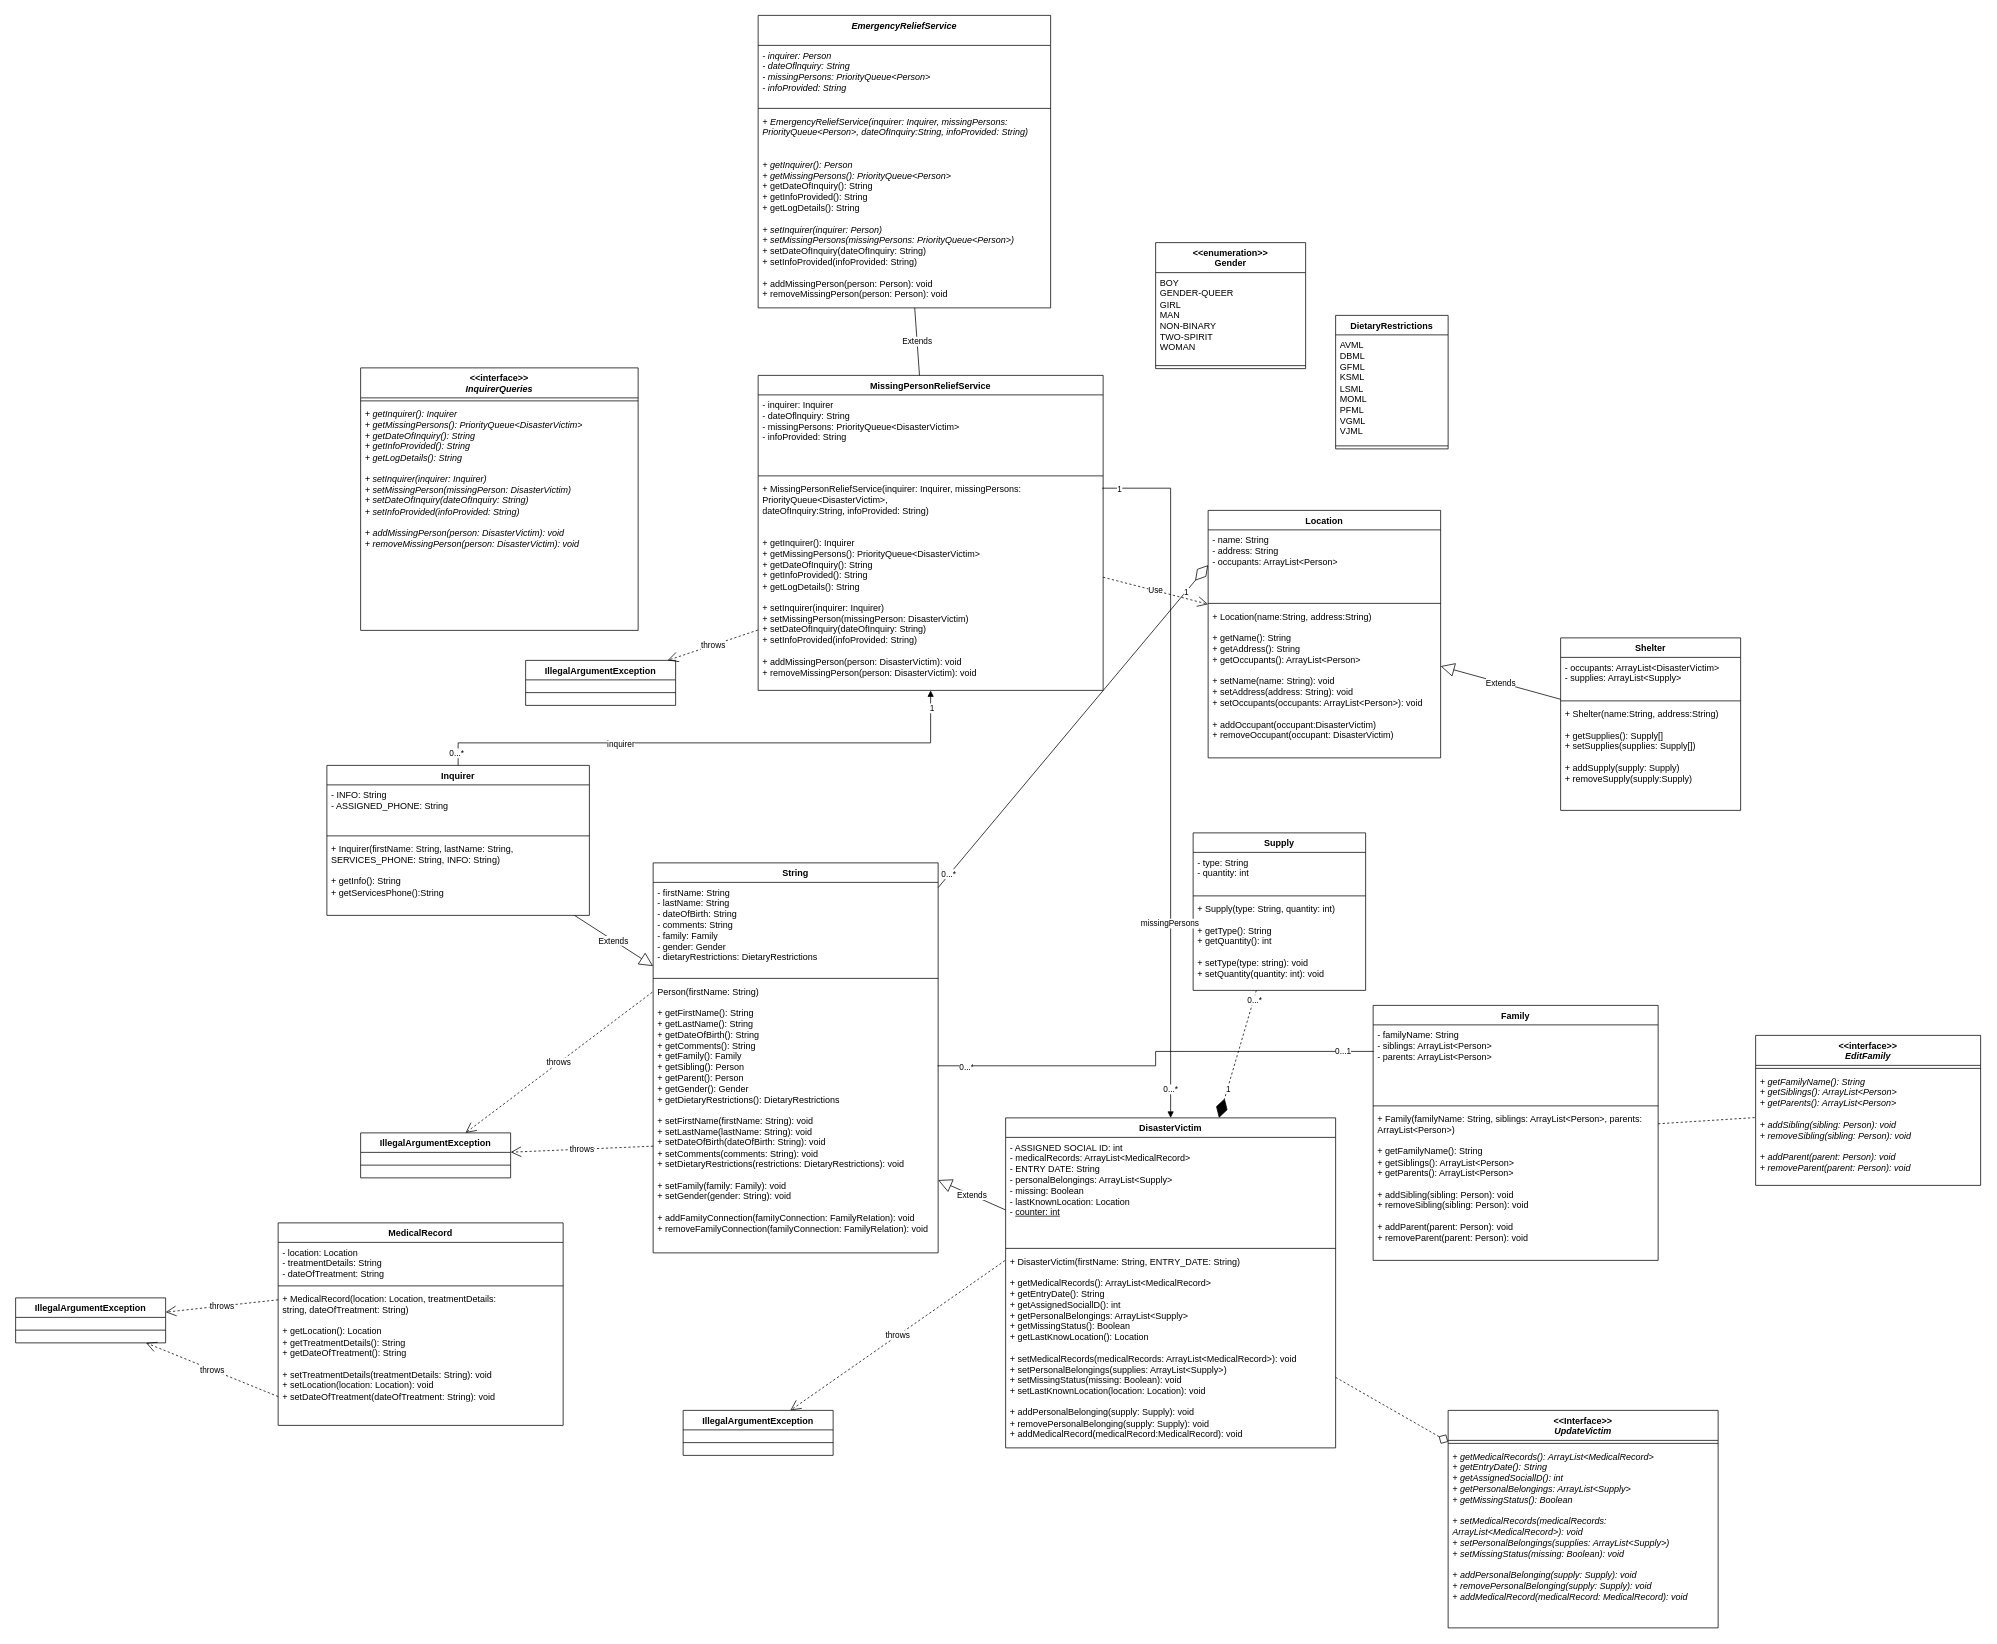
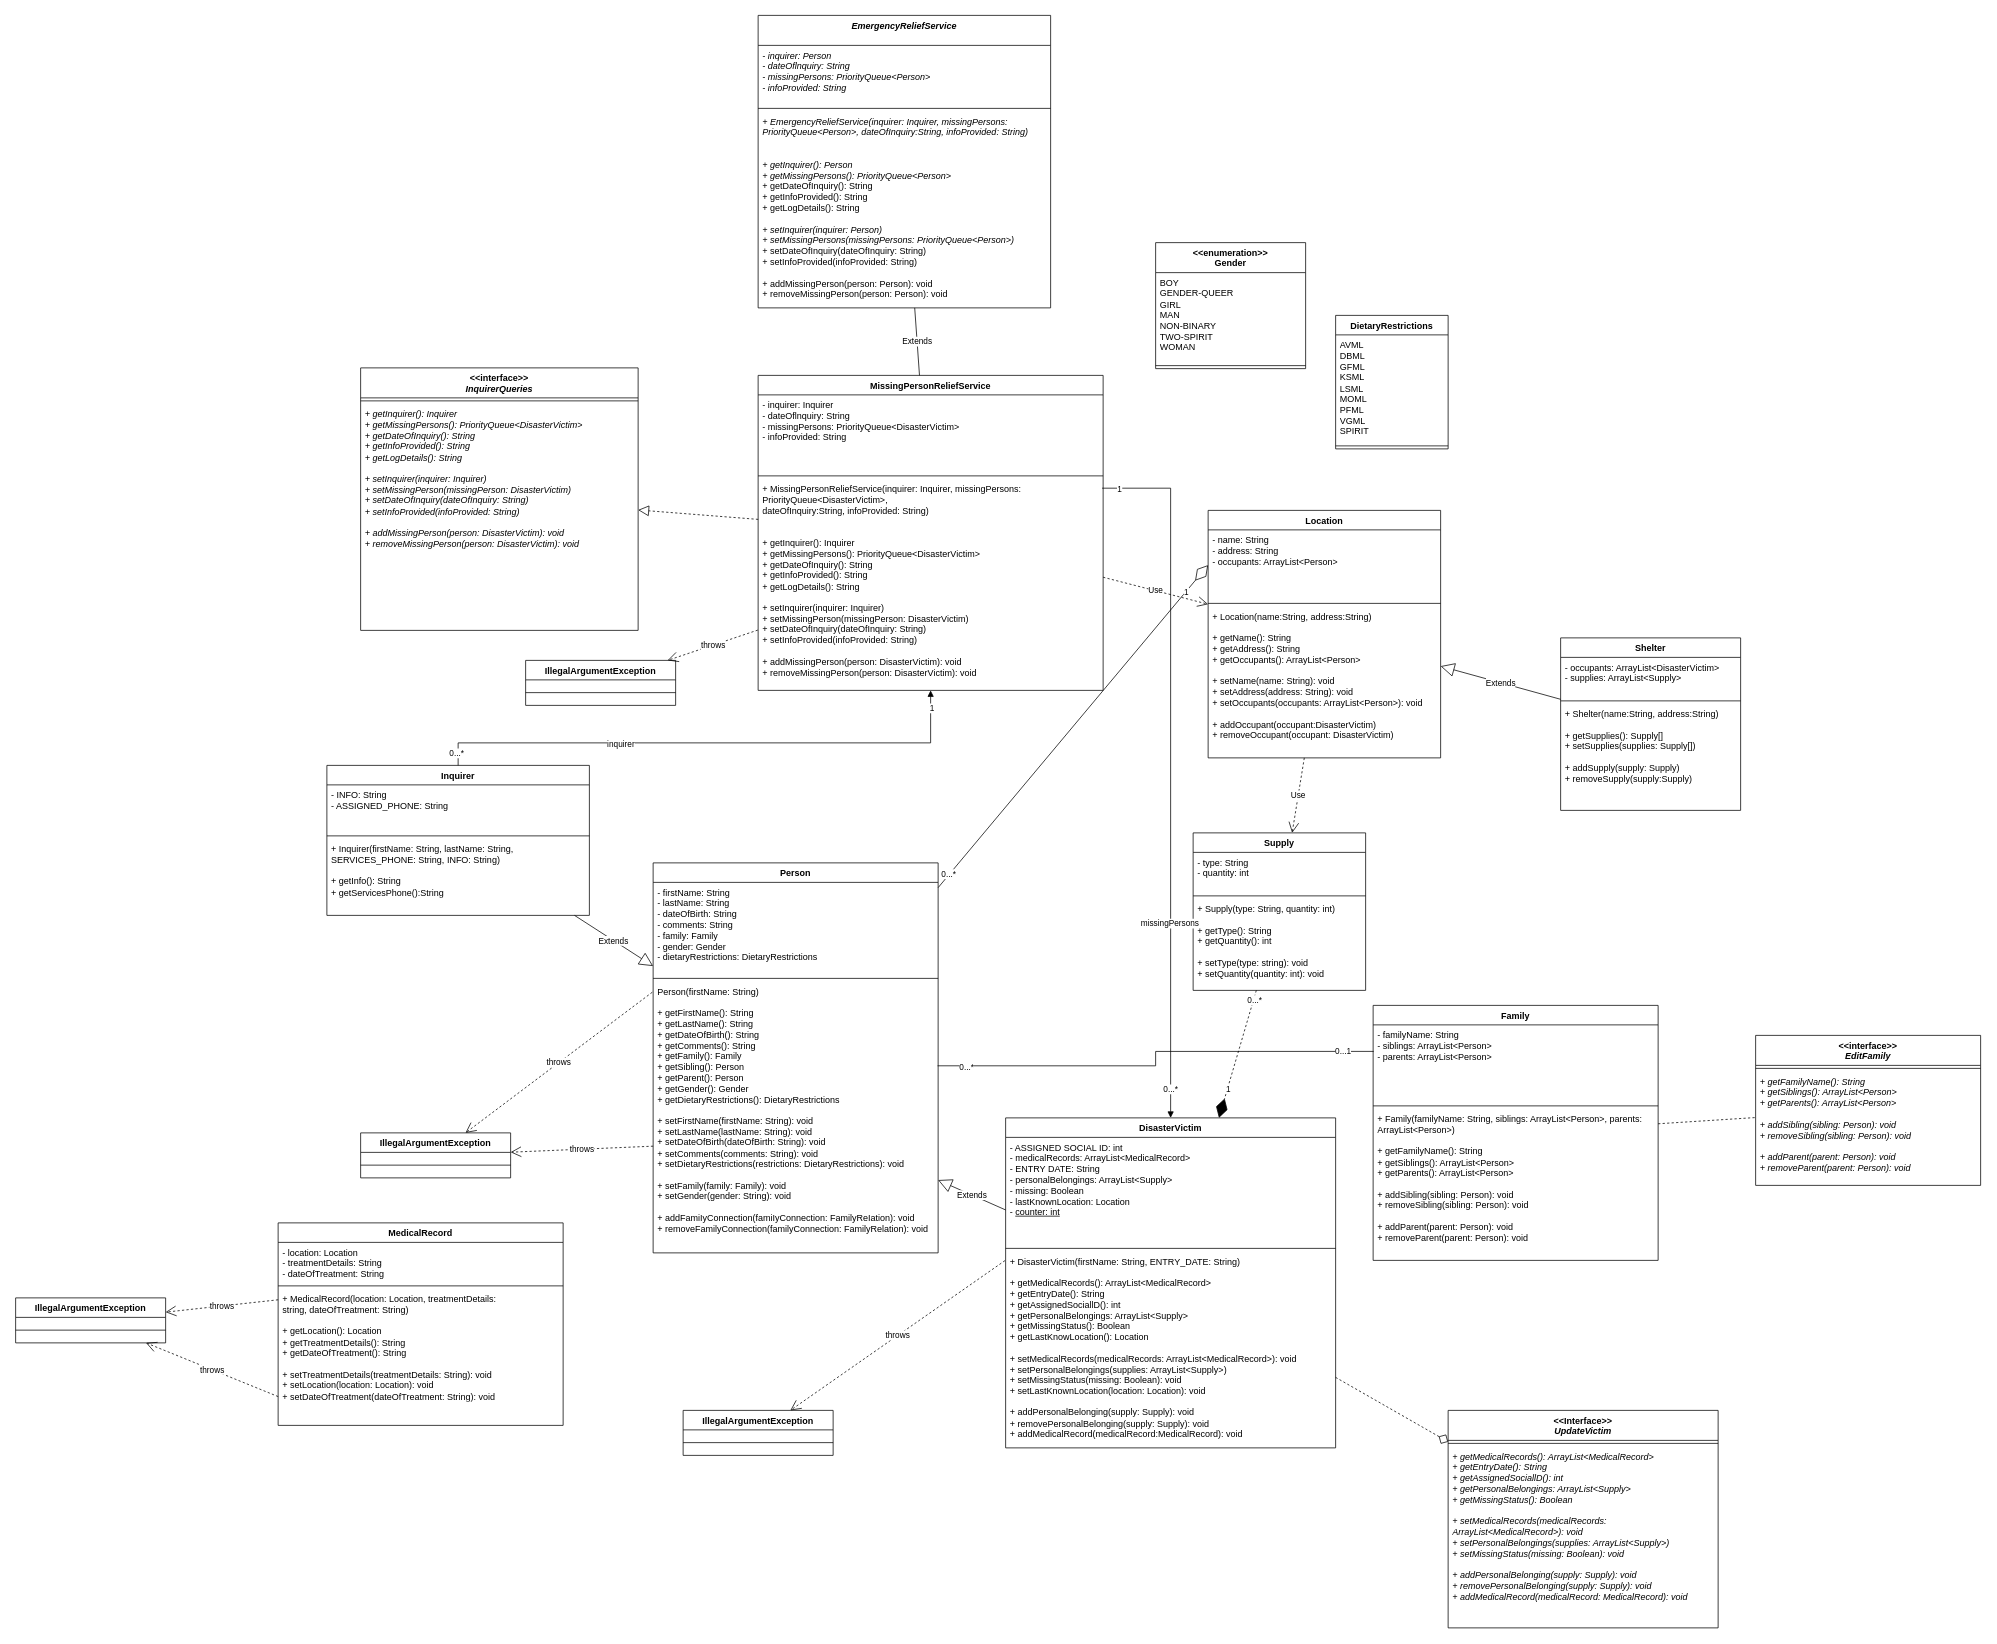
(1350, 389) -> (1355, 389)
none -> (702, 515)
none -> (1298, 796)
(795, 874) -> (795, 874)
